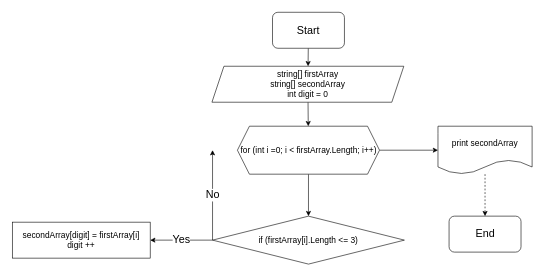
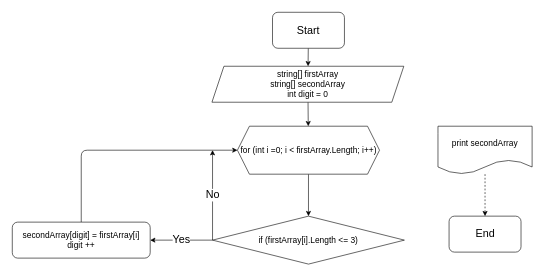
(432, 150) -> none
none -> (83, 152)
(81, 240) -> (81, 240)
